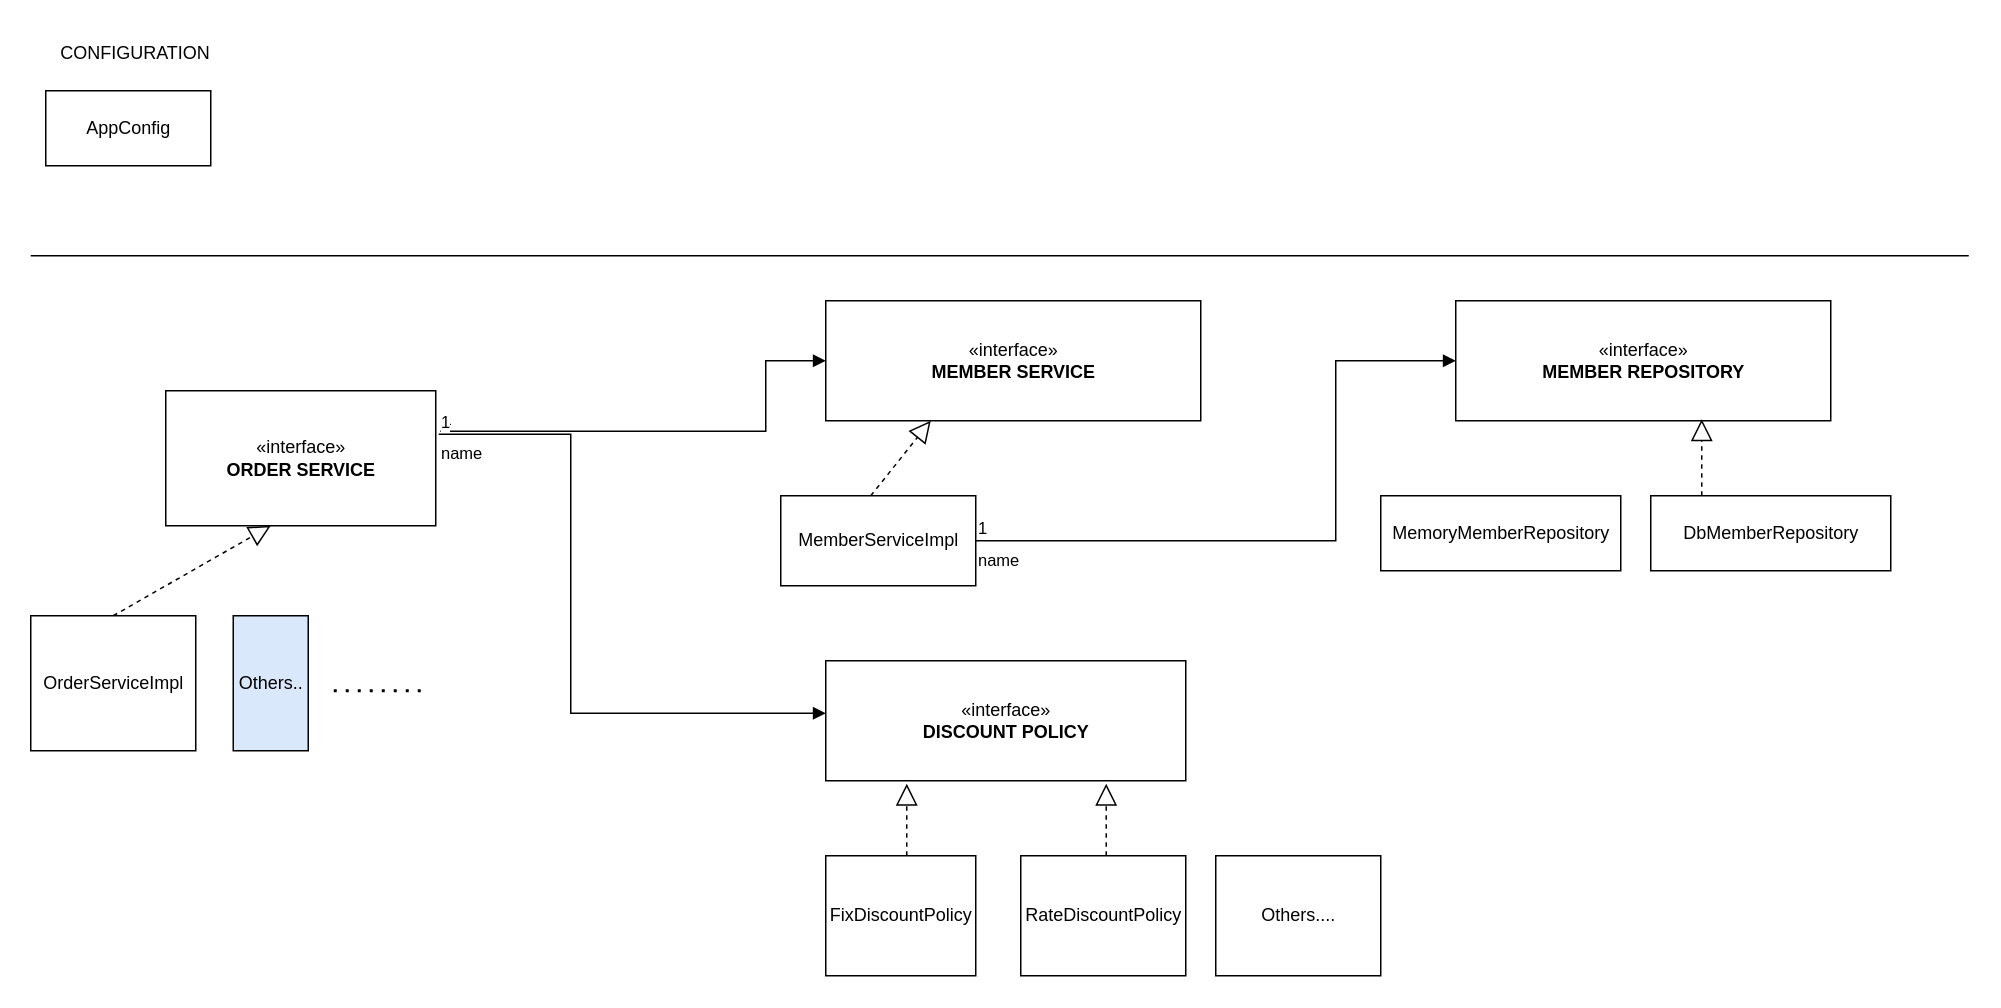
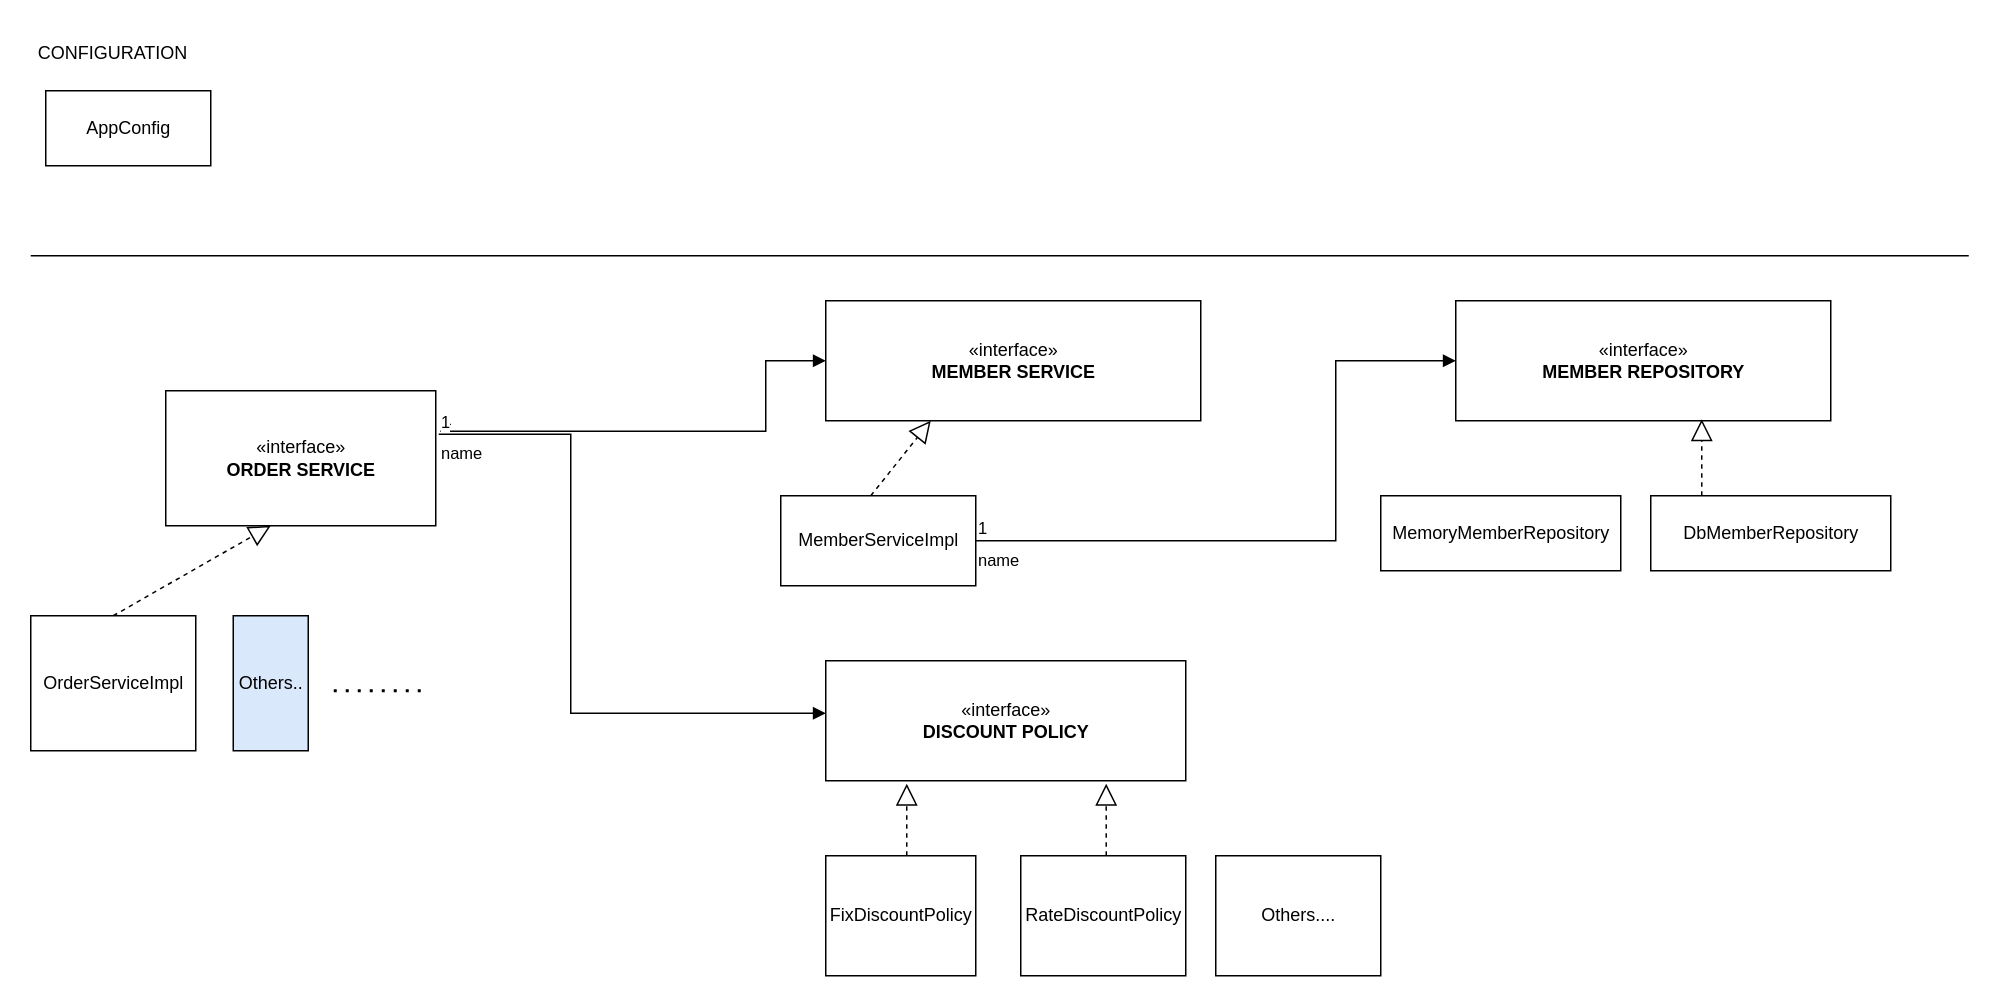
(136, 53) -> (113, 53)
